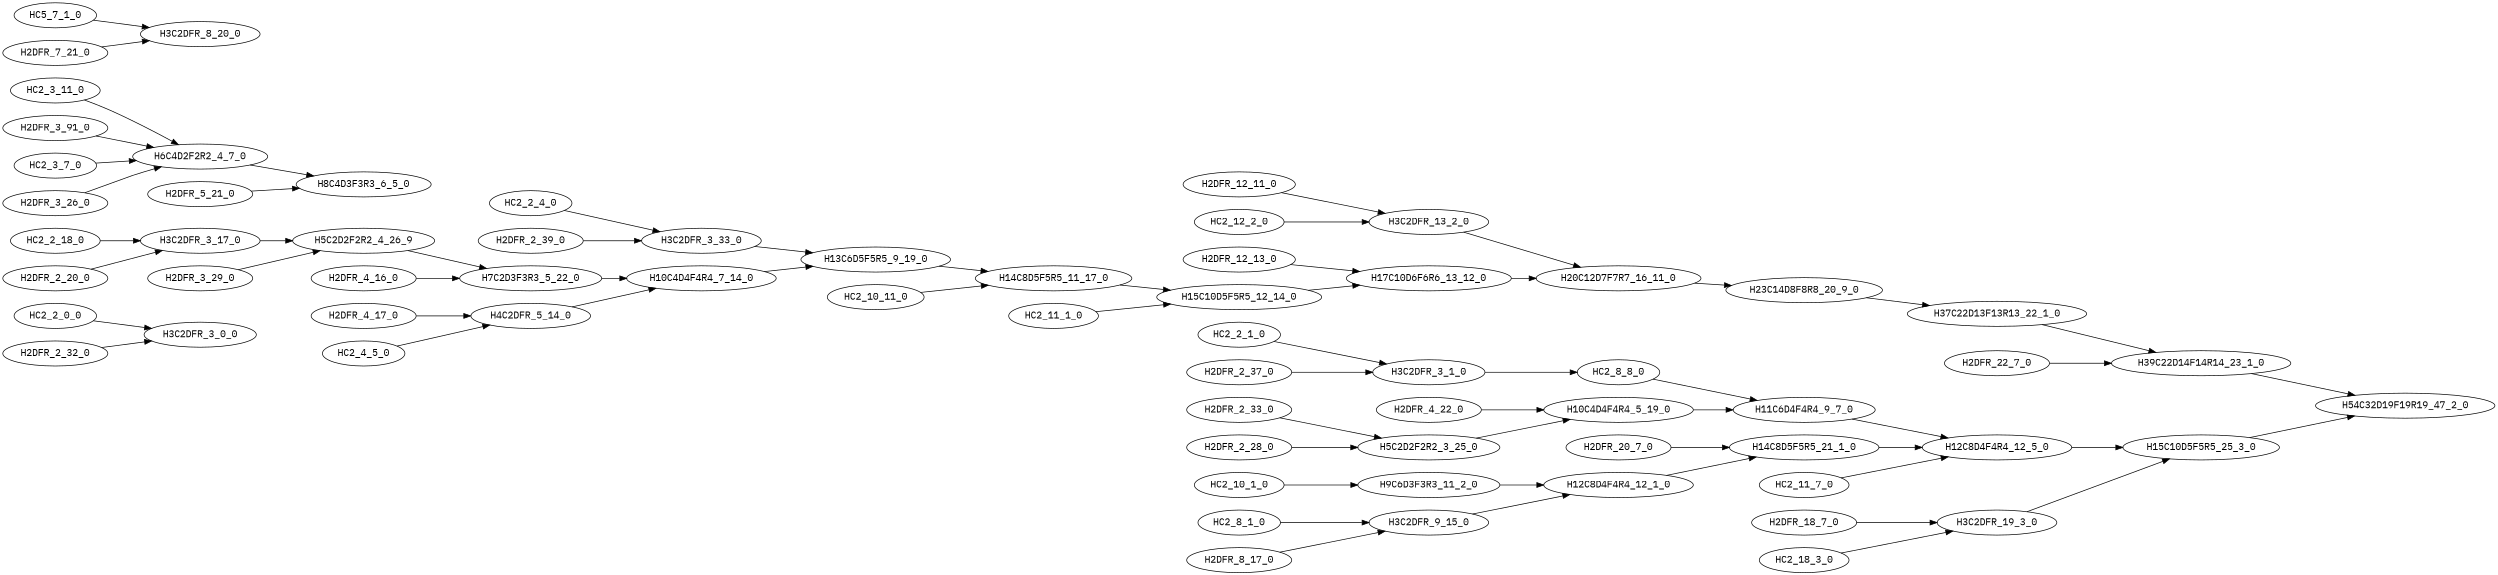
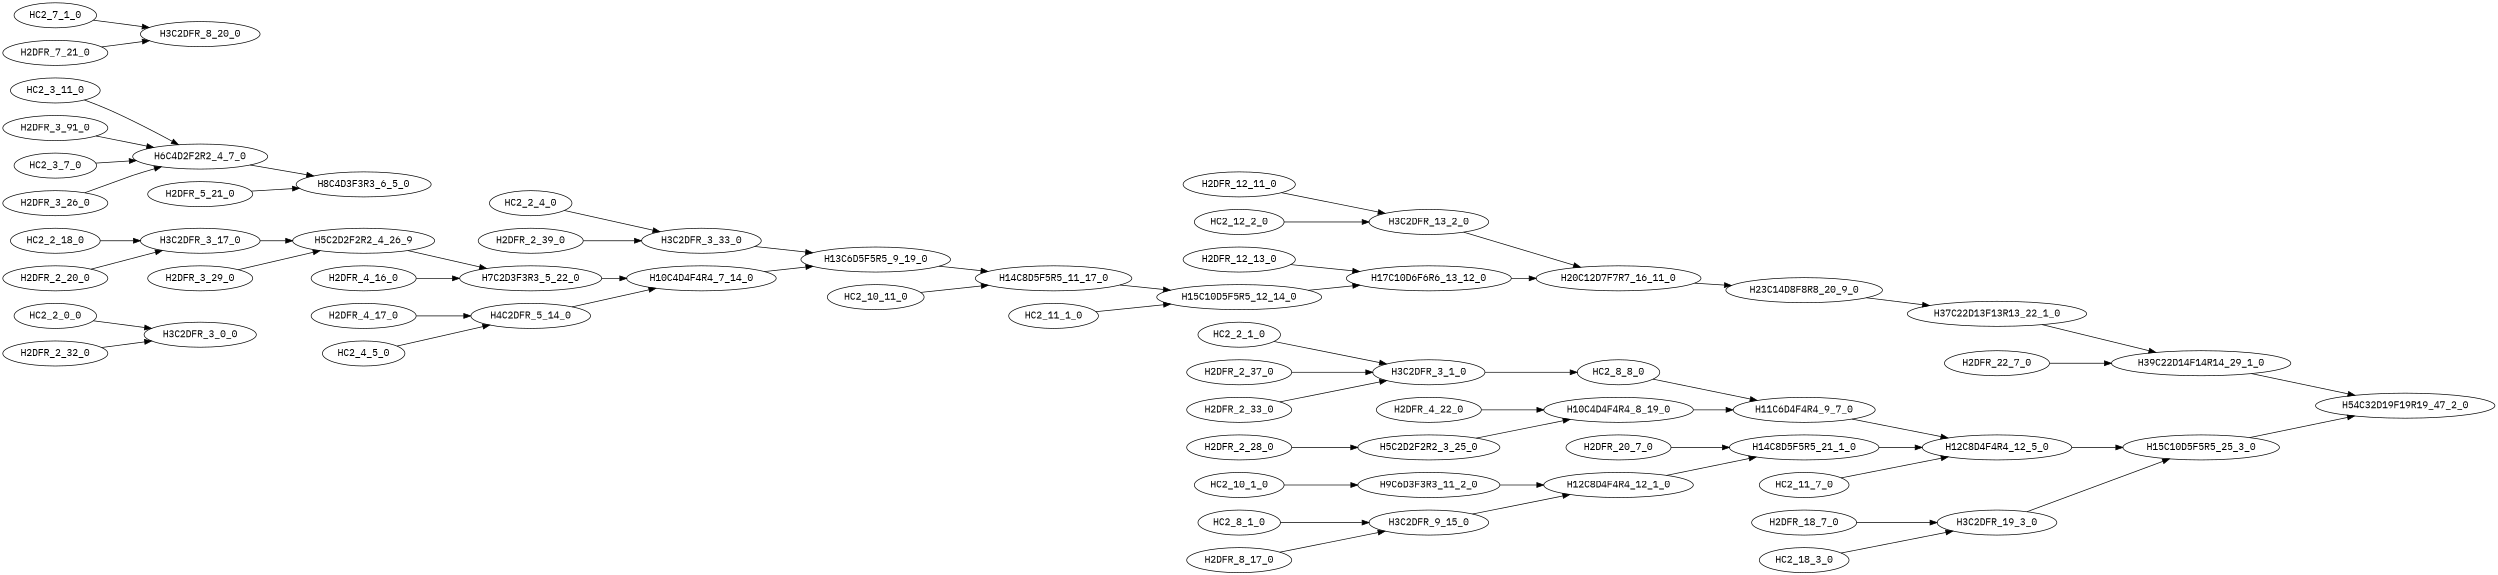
(55, 15) -> (55, 15)
(2201, 363) -> (2201, 363)
(1619, 410) -> (1619, 410)
(1327, 427) -> (1330, 392)
